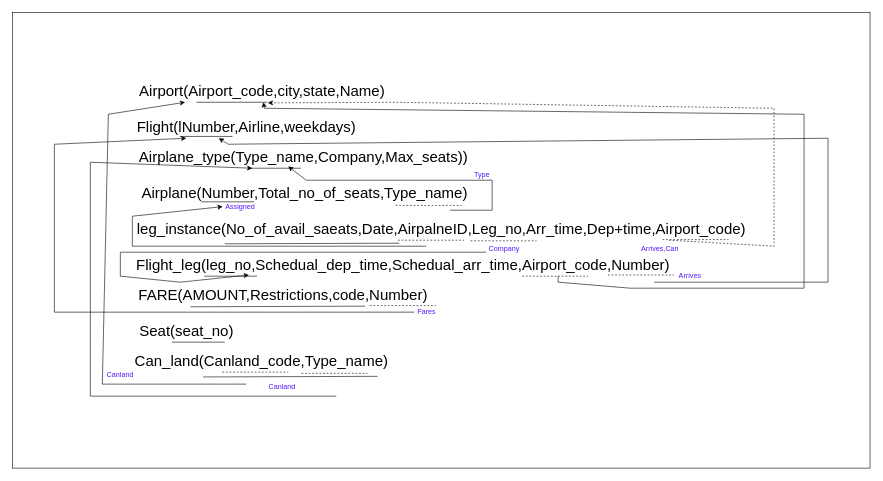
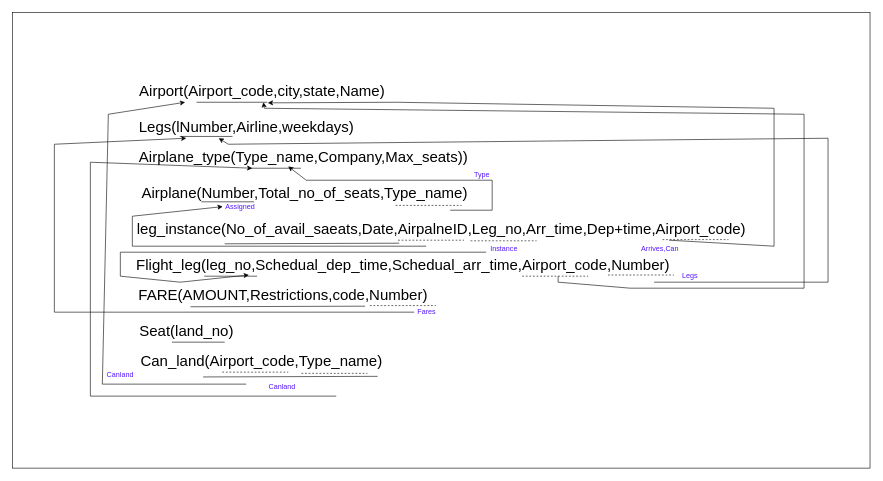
(643, 106) -> (643, 106)
(247, 126) -> (247, 126)
(504, 249) -> (504, 249)
(690, 276) -> (690, 276)
(187, 330) -> (187, 330)
(262, 360) -> (262, 360)
